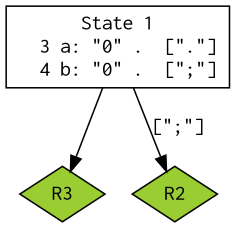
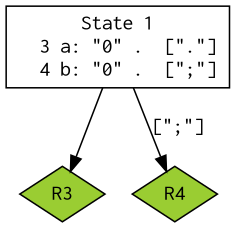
(175, 194) -> (175, 194)
